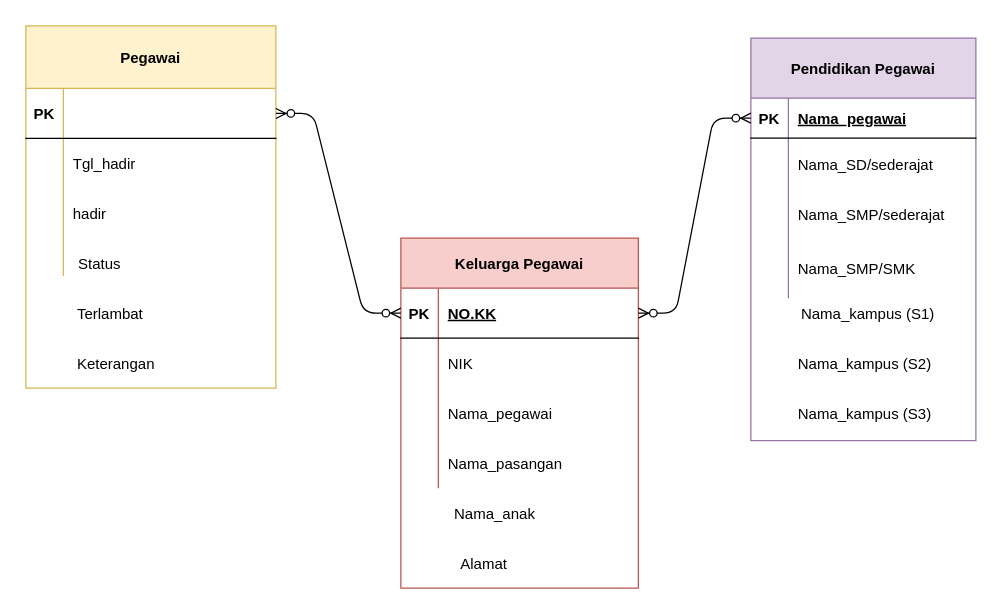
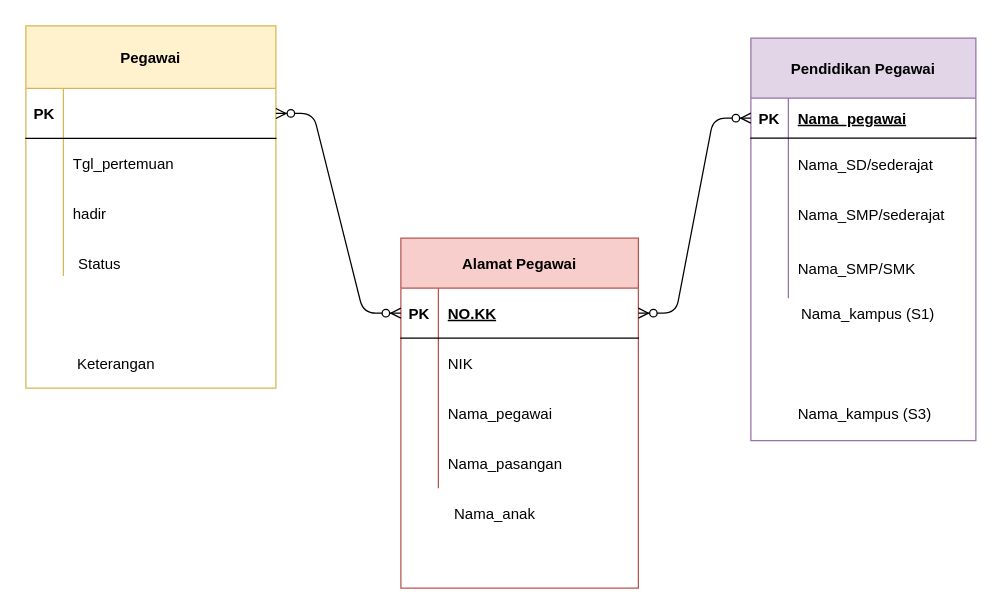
(106, 164) -> (125, 164)
(519, 264) -> (519, 264)
(171, 313) -> none
(882, 363) -> none
(544, 563) -> none
